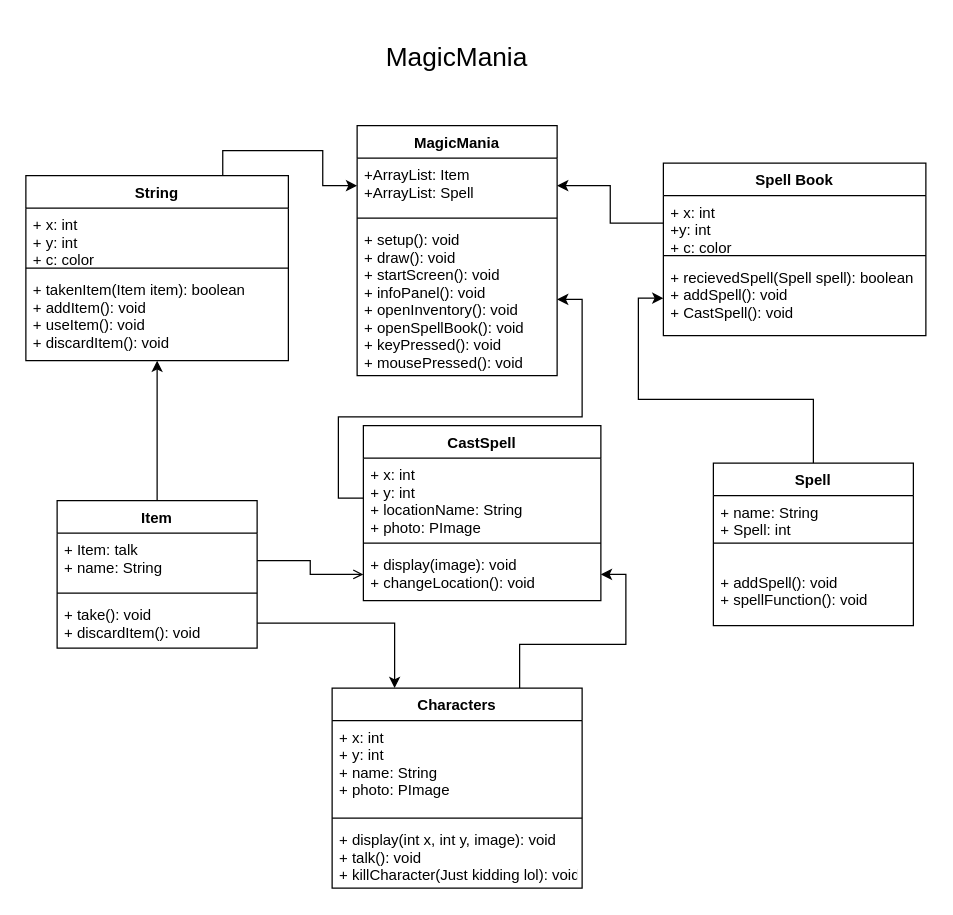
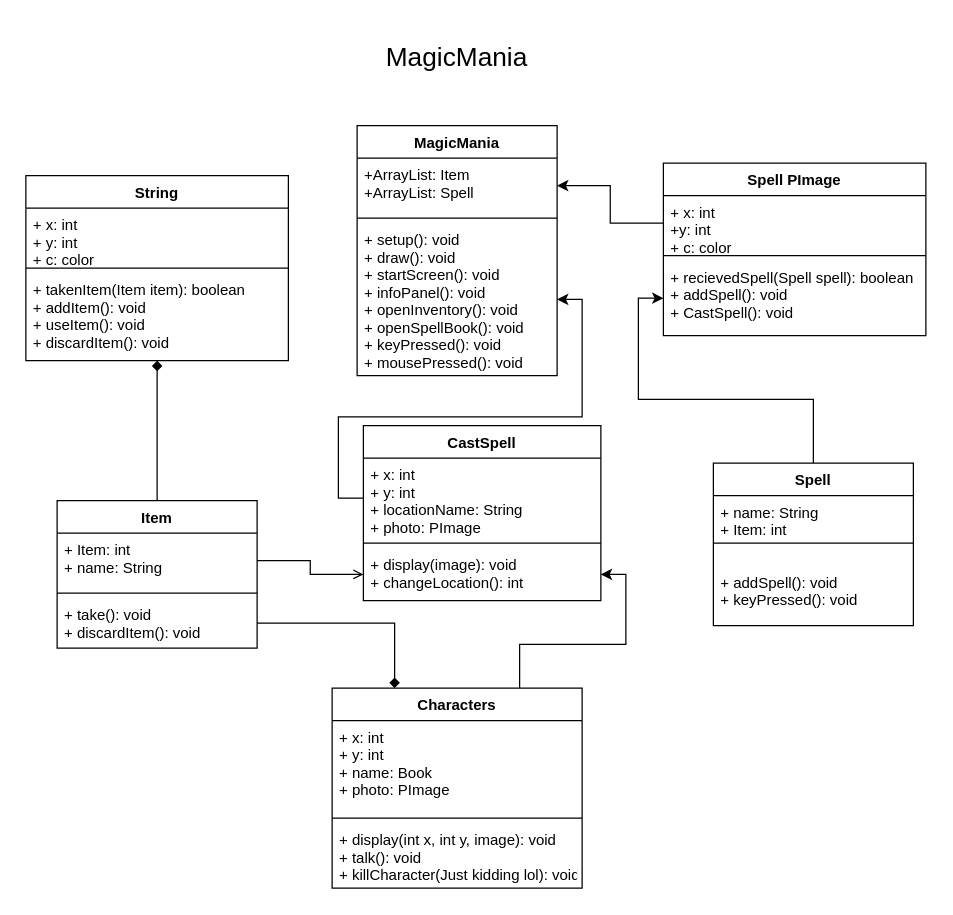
(291, 151) -> none
(794, 180) -> (794, 180)
(157, 371) -> (157, 371)
(771, 513) -> (771, 513)
(106, 550) -> (102, 550)
(449, 565) -> (449, 565)
(784, 583) -> (784, 583)
(394, 678) -> (394, 677)
(365, 738) -> (365, 738)
